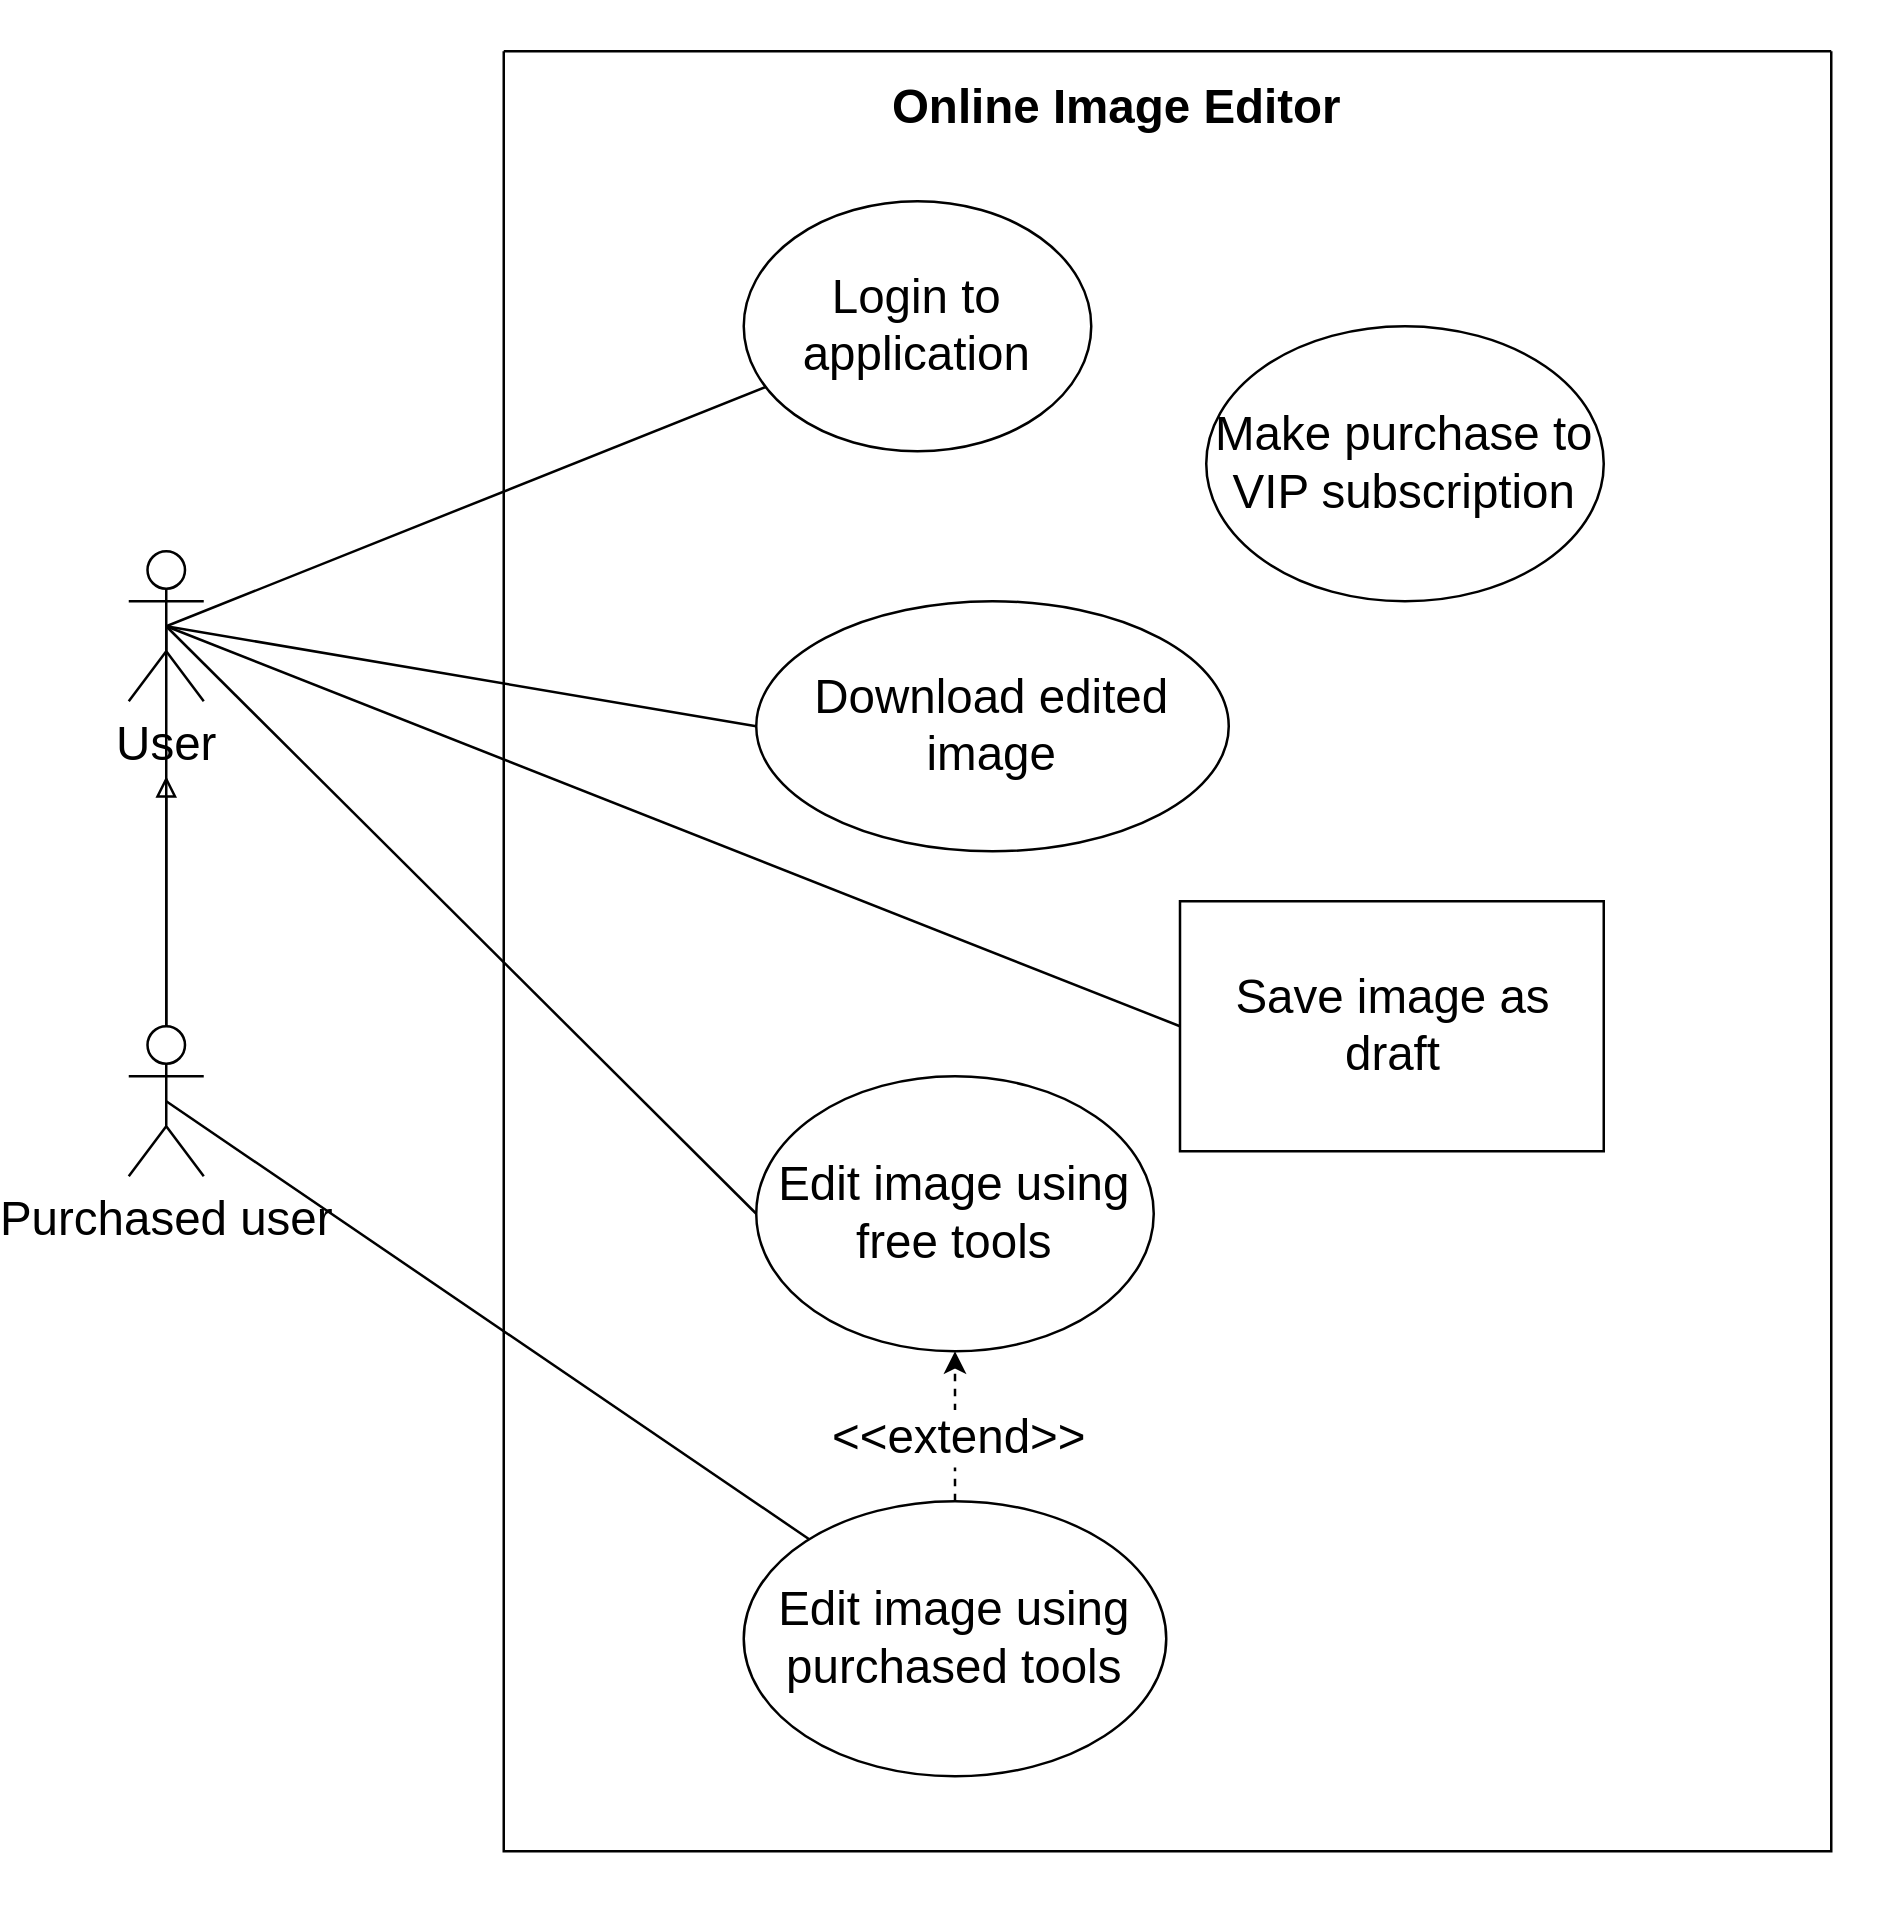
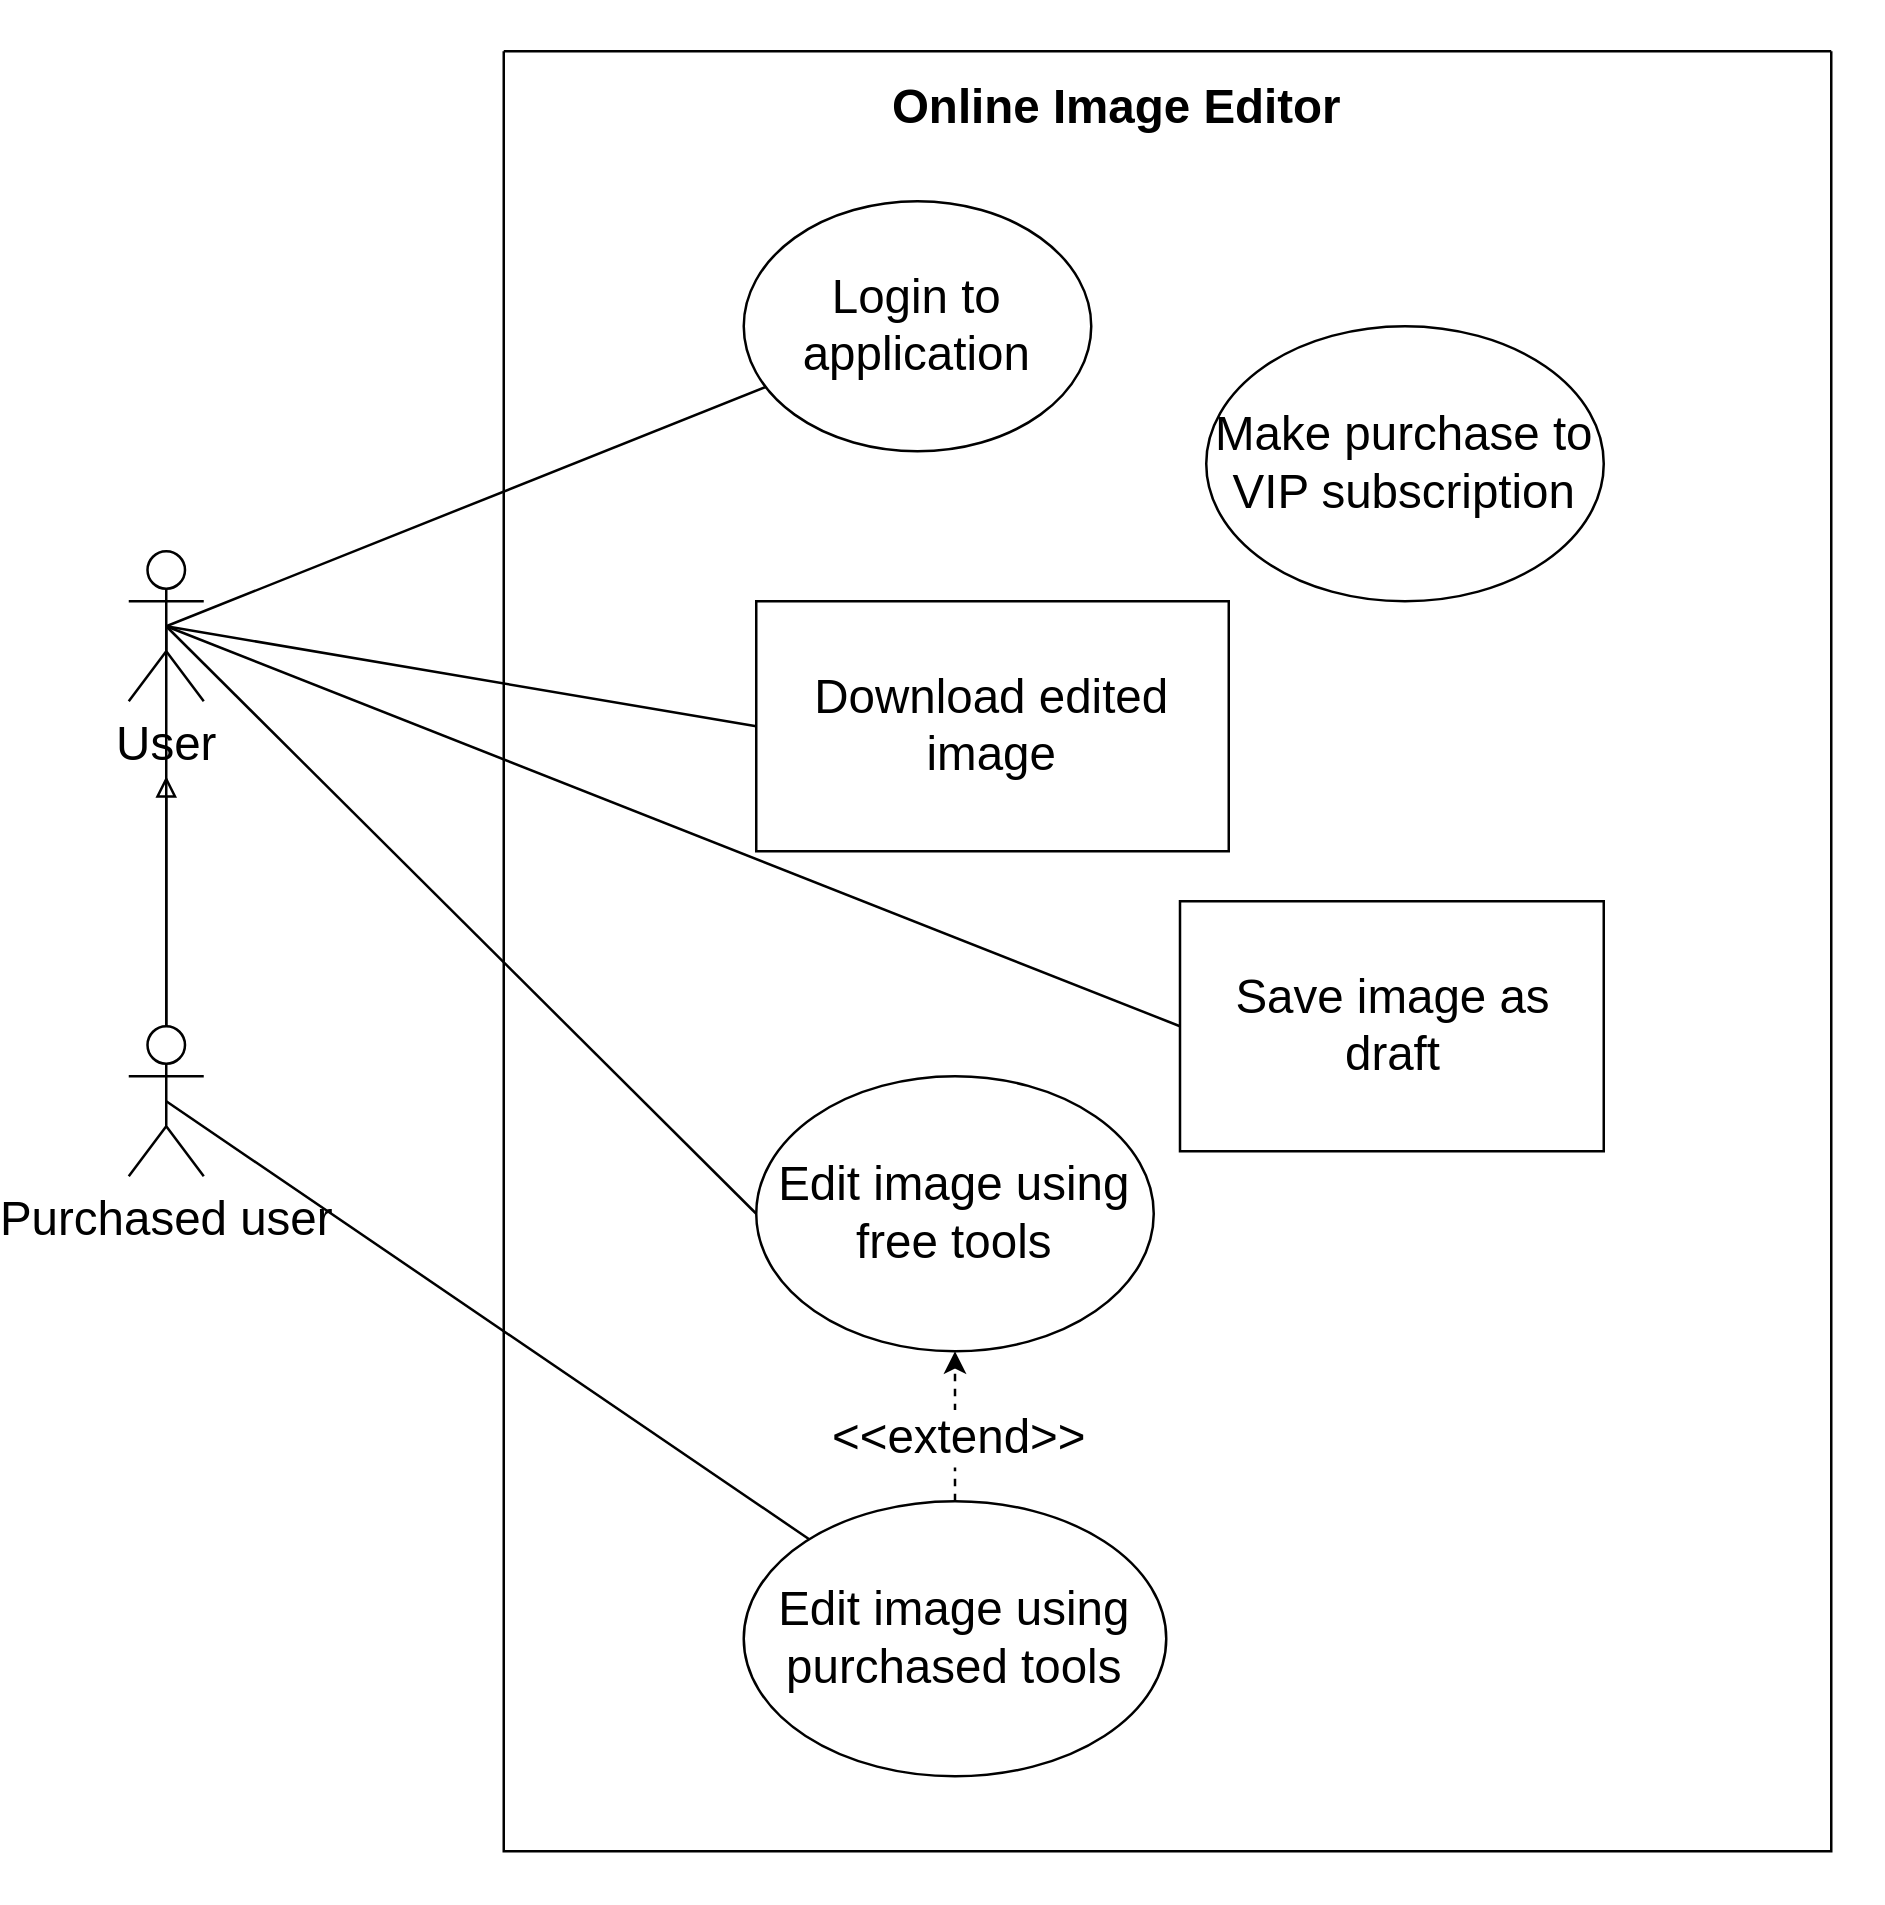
(993, 726) -> (993, 726)
